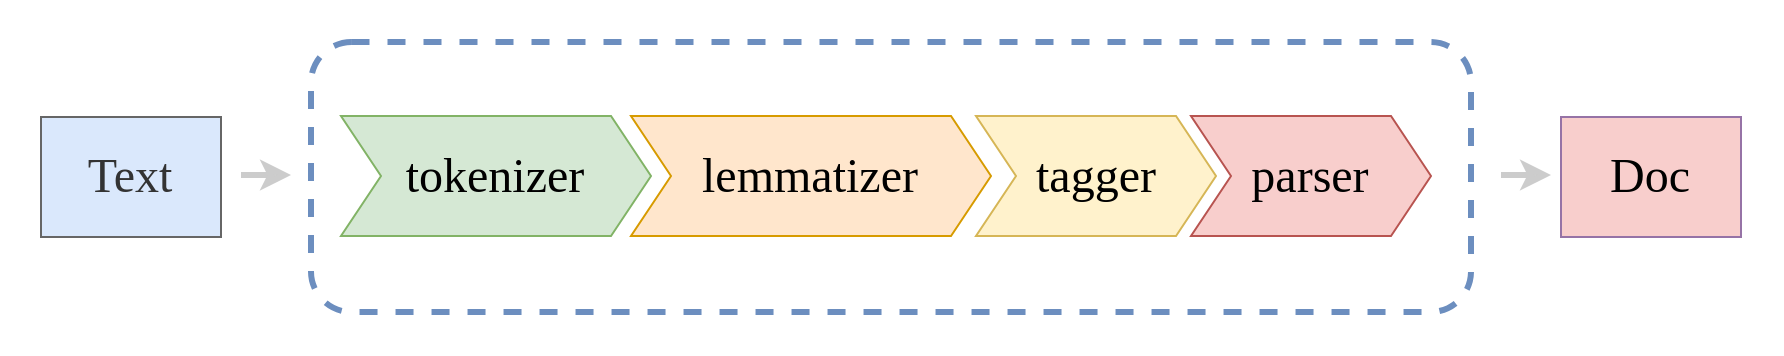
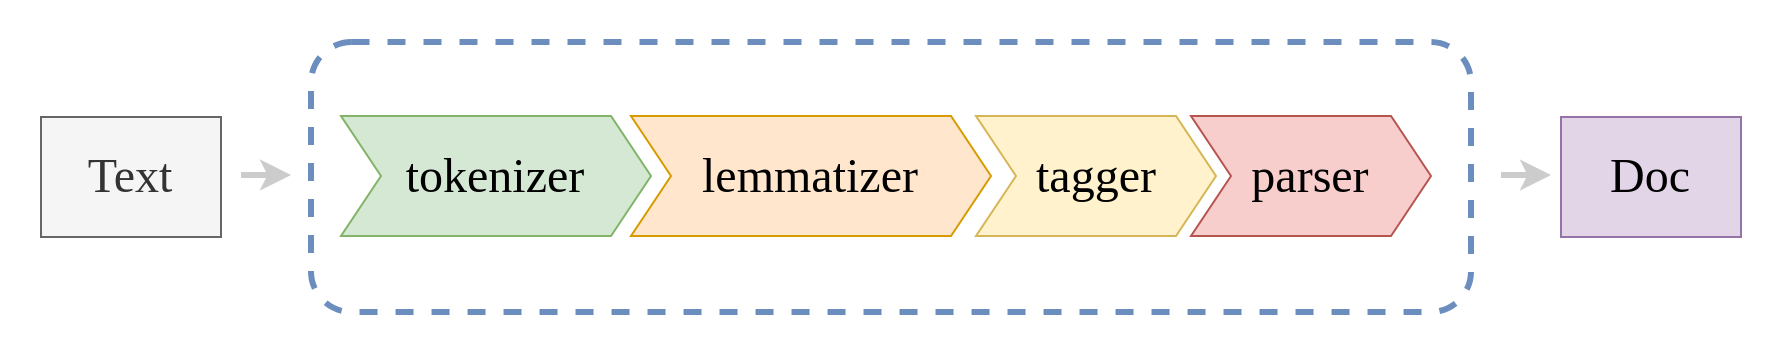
(131, 177) -> (131, 177)
(1651, 177) -> (1651, 177)
